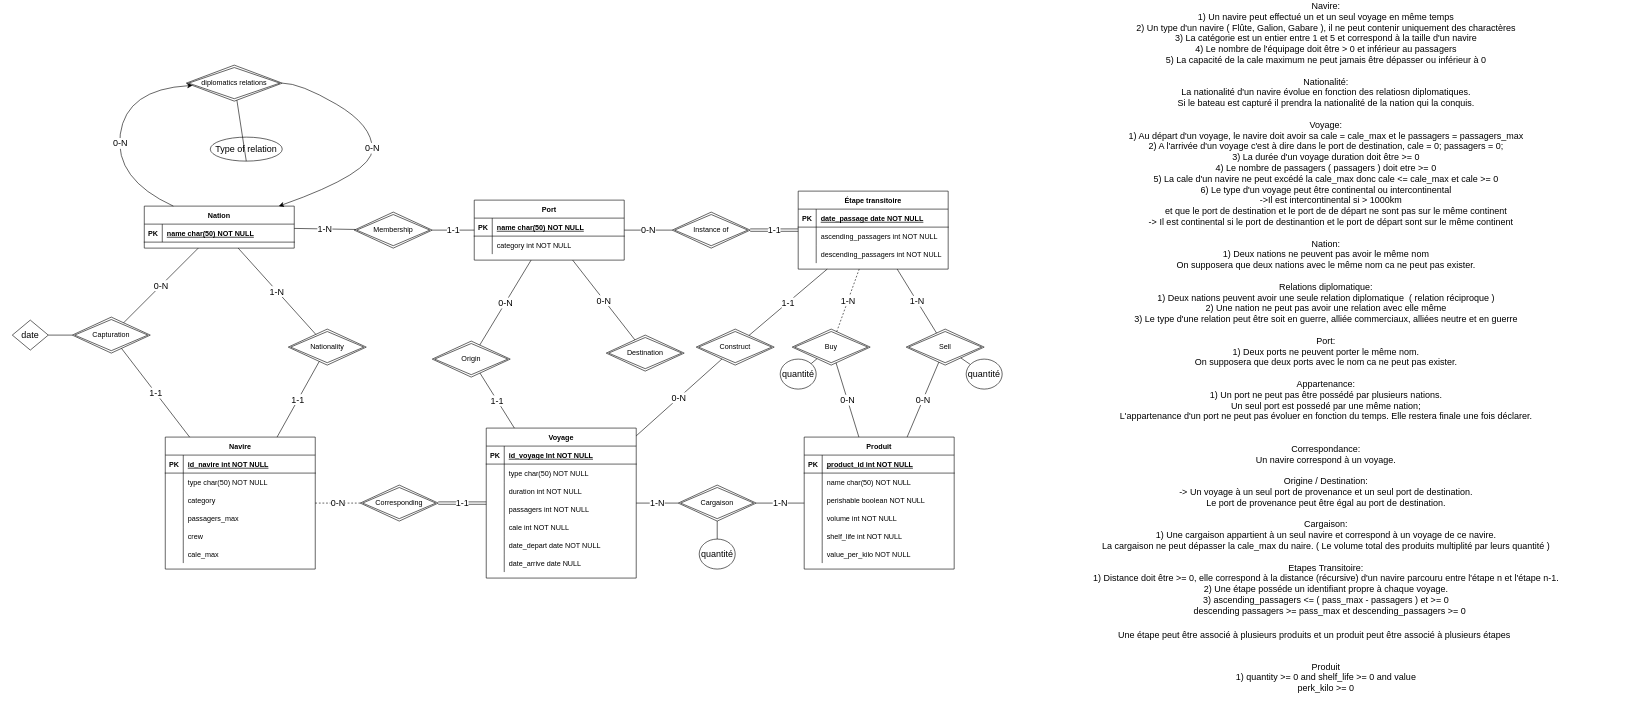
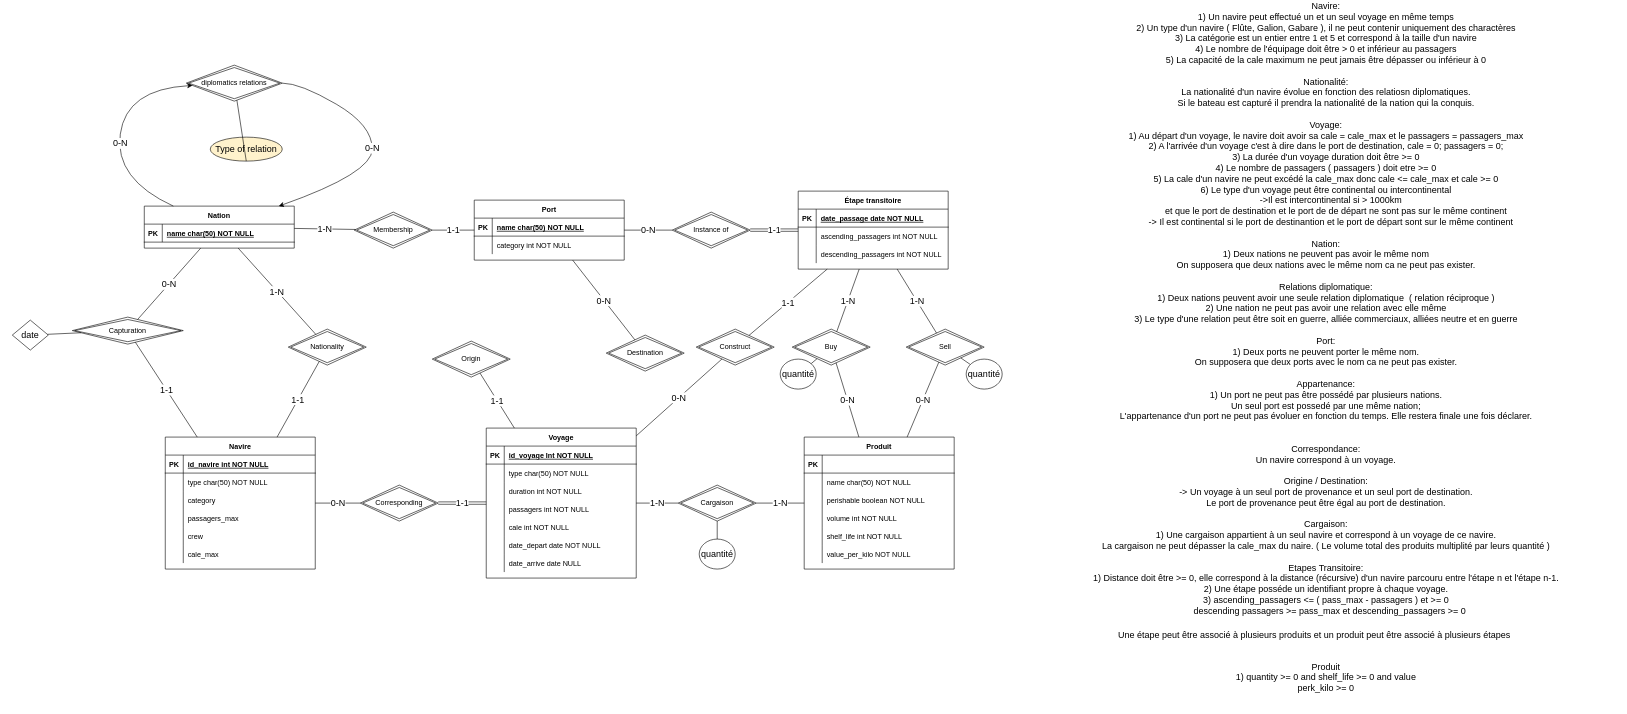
(246, 149) -> (246, 149)
(506, 302) -> none
(842, 318) -> (842, 318)
(111, 335) -> (128, 331)
(888, 464) -> none
(351, 503) -> (351, 503)
